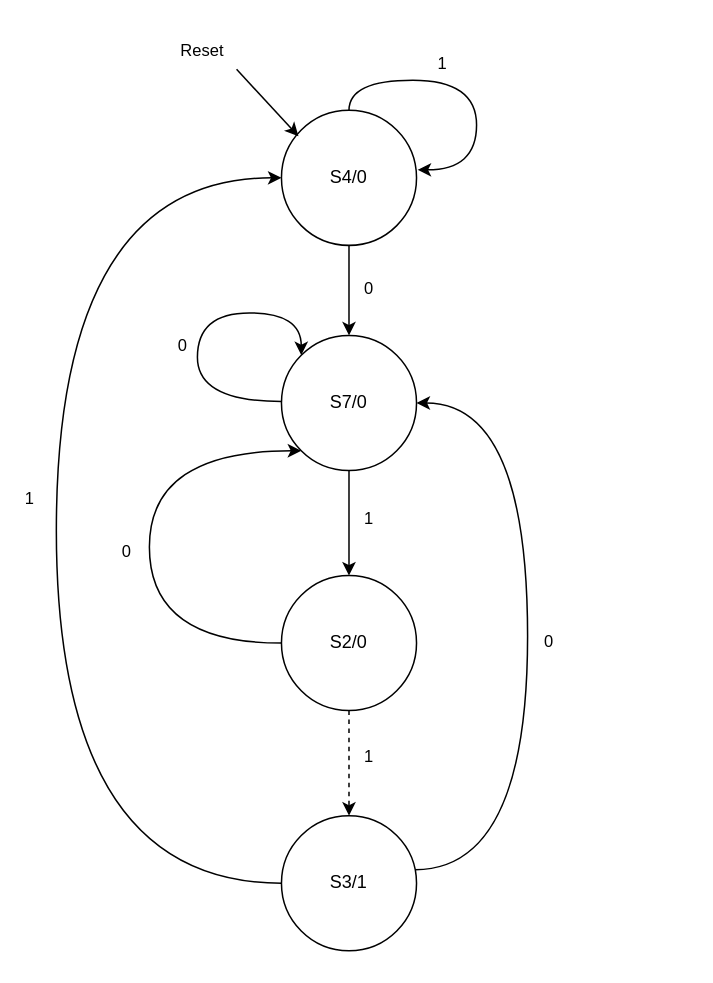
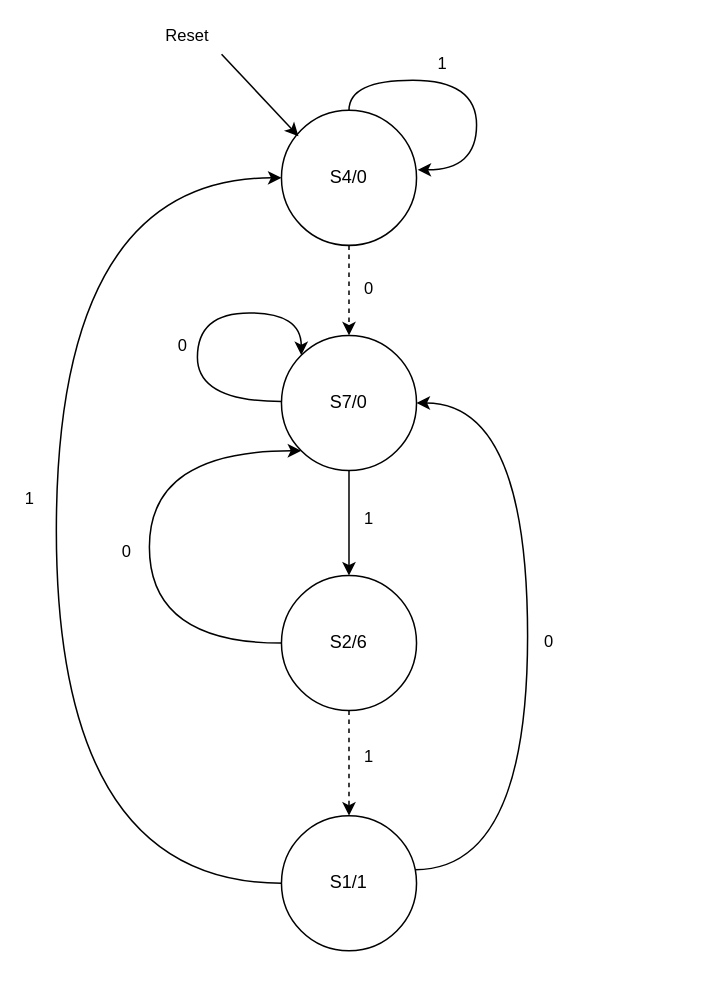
(201, 50) -> (186, 35)
(349, 286) -> (349, 286)
(349, 643) -> (349, 643)
(349, 883) -> (349, 883)
